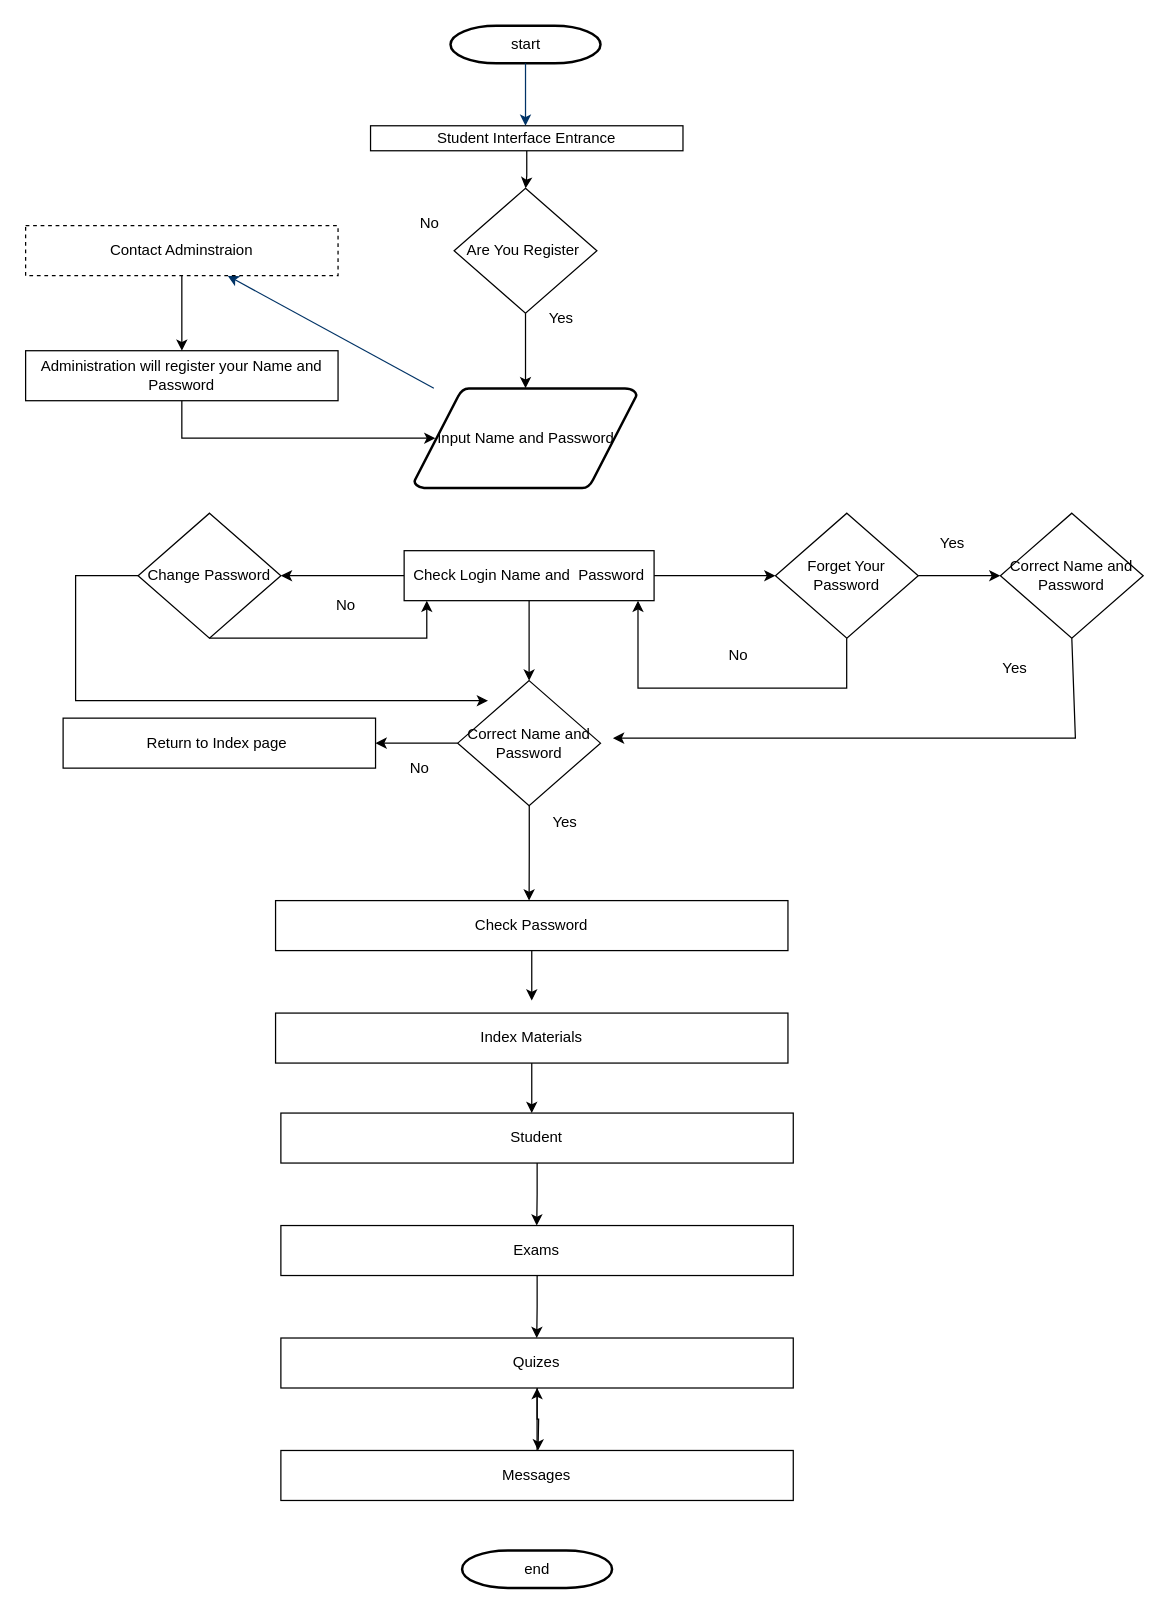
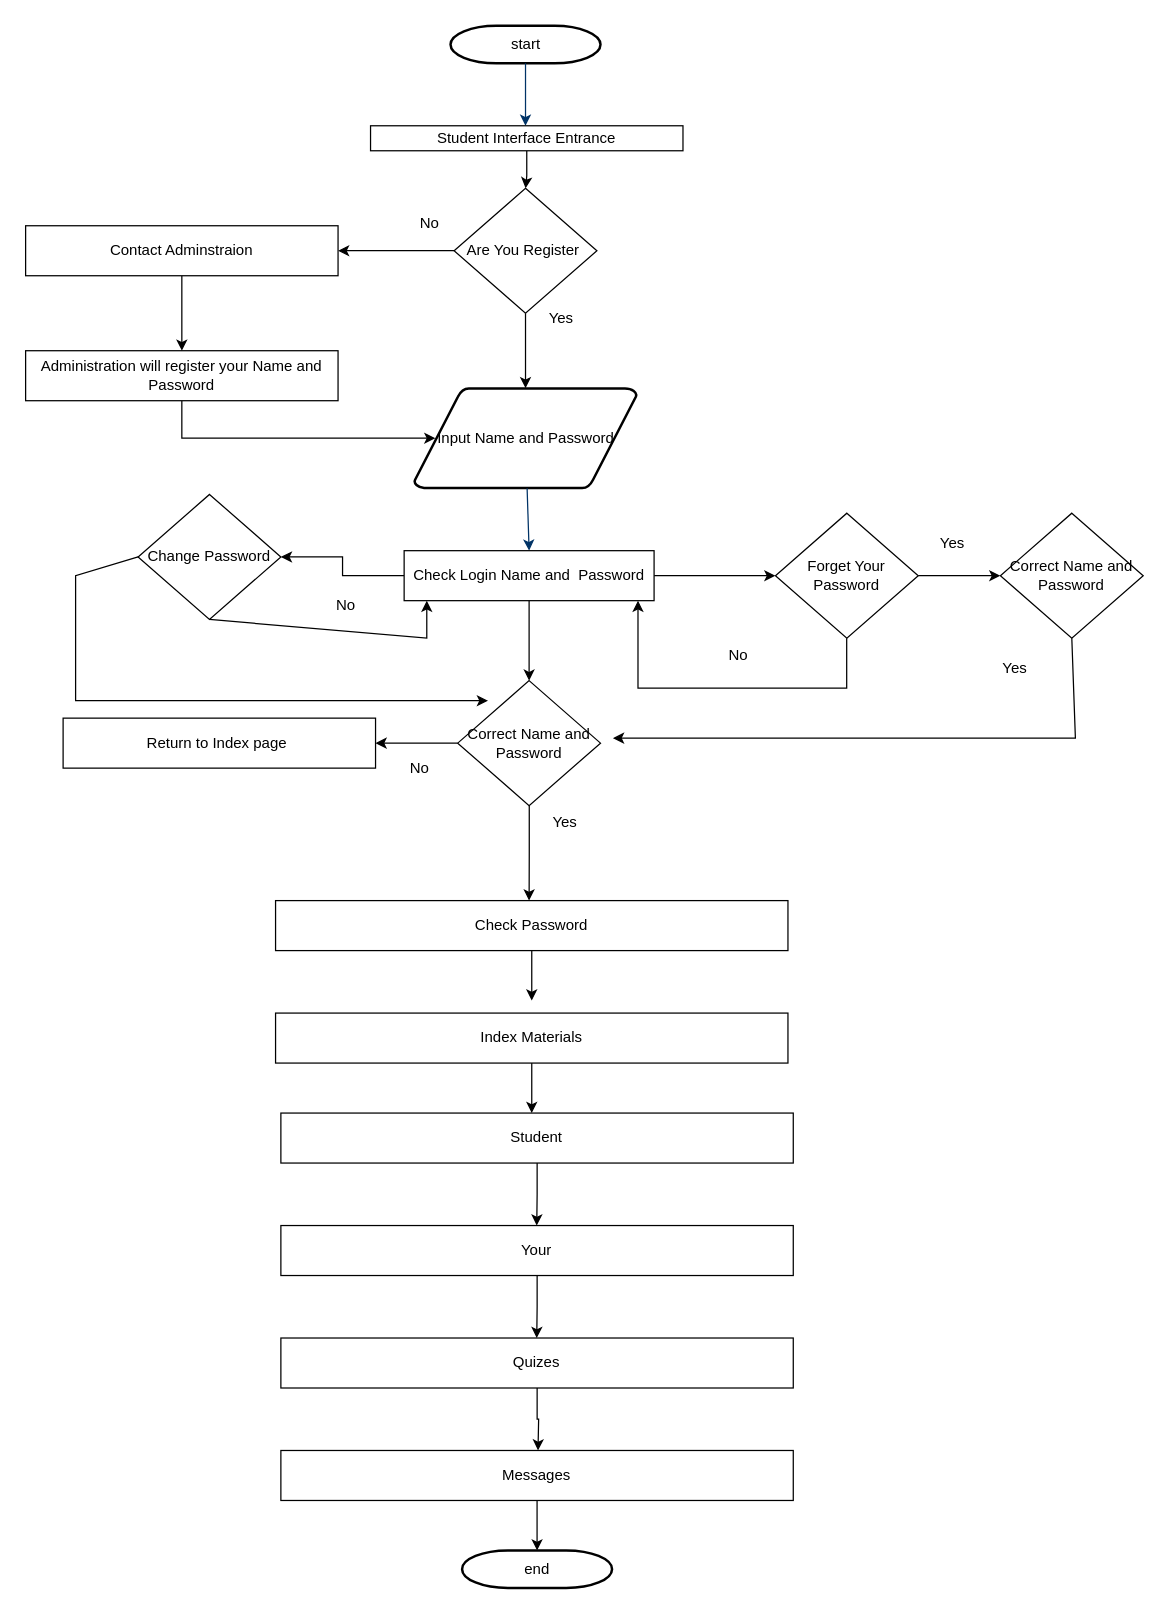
(182, 251) -> (182, 251)
none -> (400, 251)
(334, 334) -> (528, 515)
(210, 576) -> (210, 557)
(537, 1251) -> (537, 1251)
(537, 1448) -> (537, 1522)
